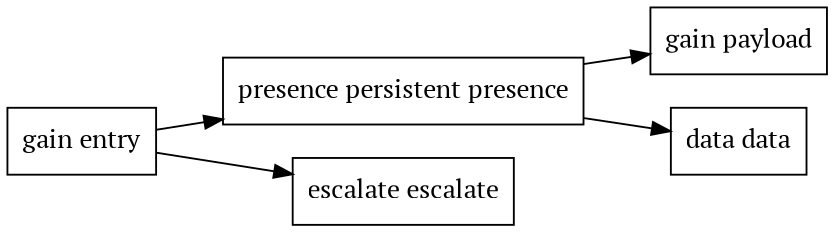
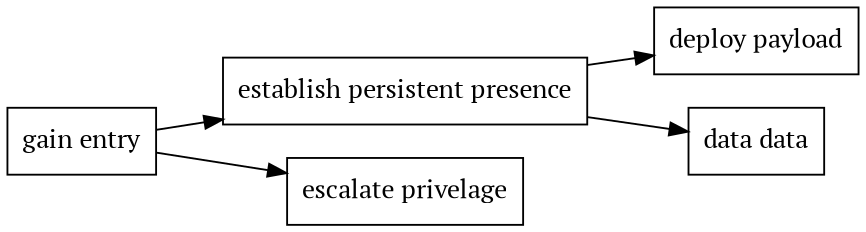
(739, 41) -> (756, 41)
(403, 91) -> (405, 91)
(403, 191) -> (405, 191)
